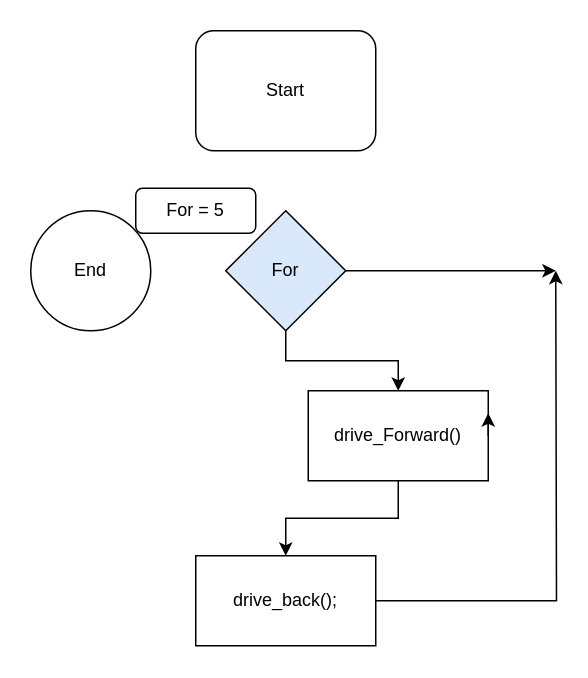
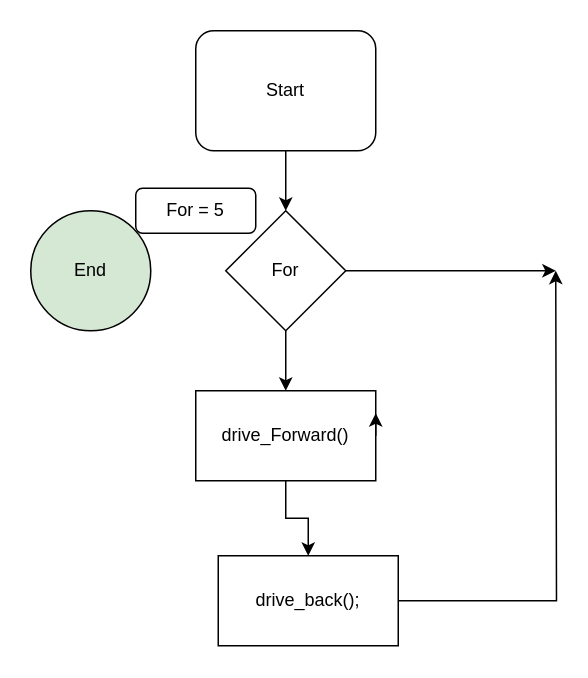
none -> (286, 176)
(91, 271) -> (91, 271)
(286, 271) -> (286, 271)
(398, 436) -> (286, 436)
(286, 601) -> (308, 601)
